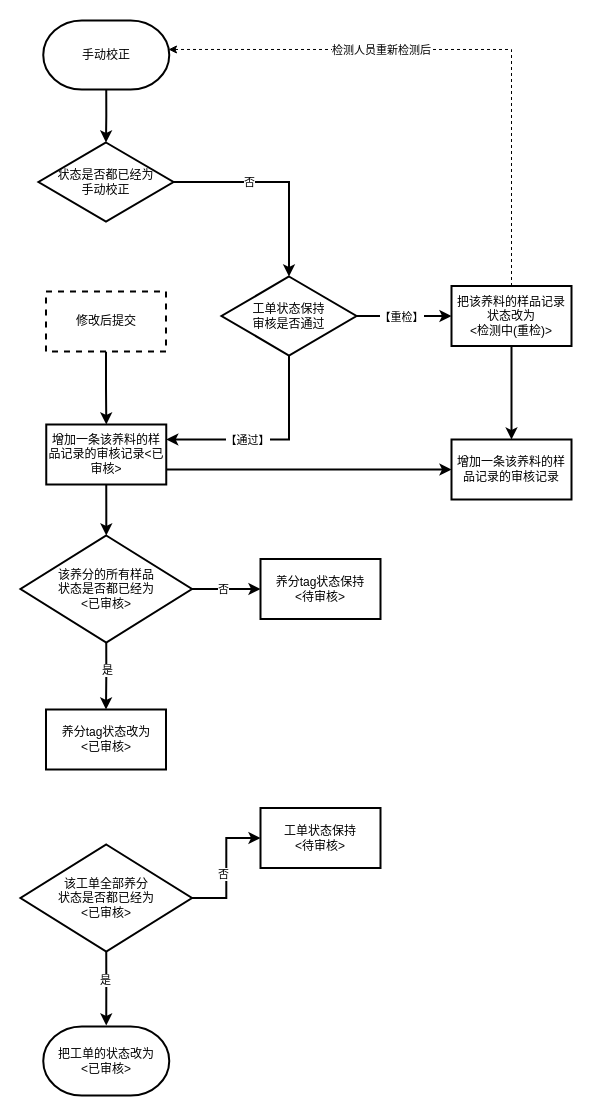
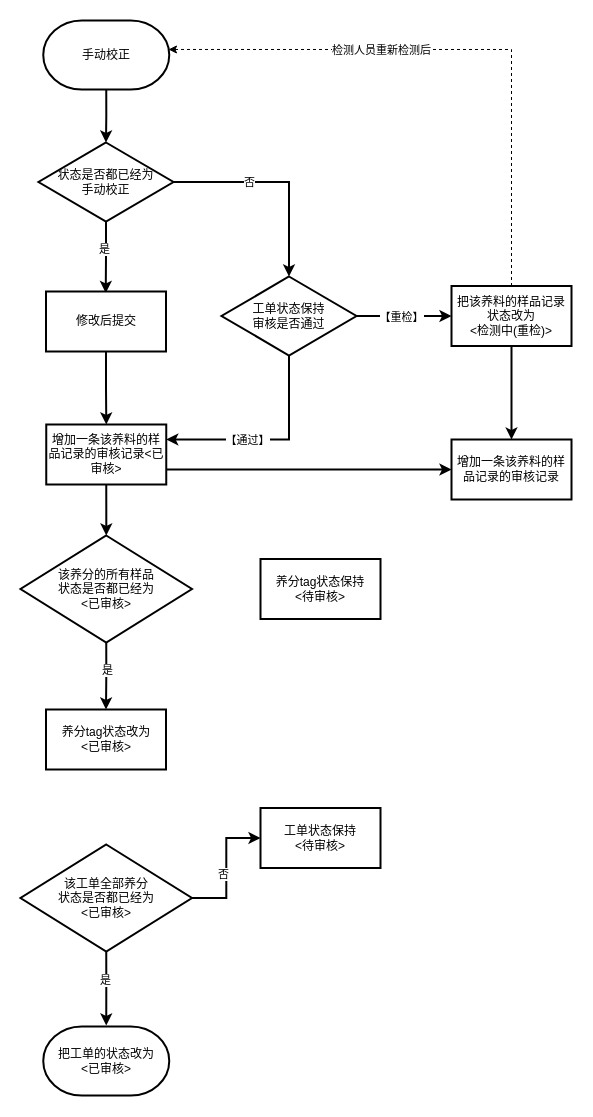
none -> (106, 253)
(106, 322) -> (106, 322)
(222, 589) -> none
